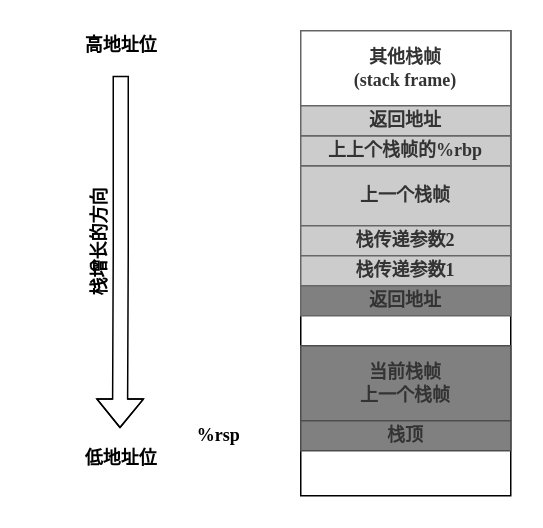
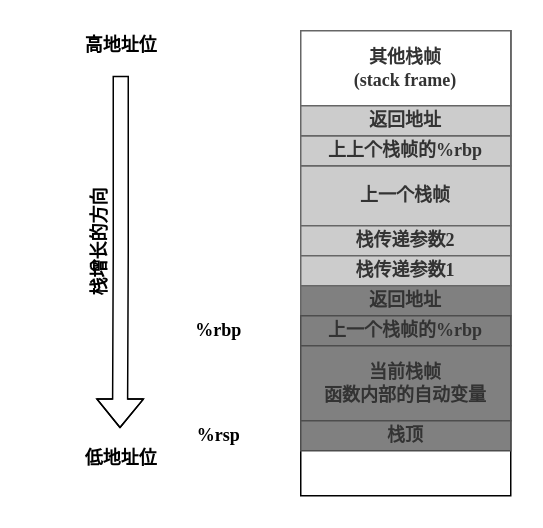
none -> (218, 331)
none -> (406, 331)
(406, 383) -> (406, 383)
